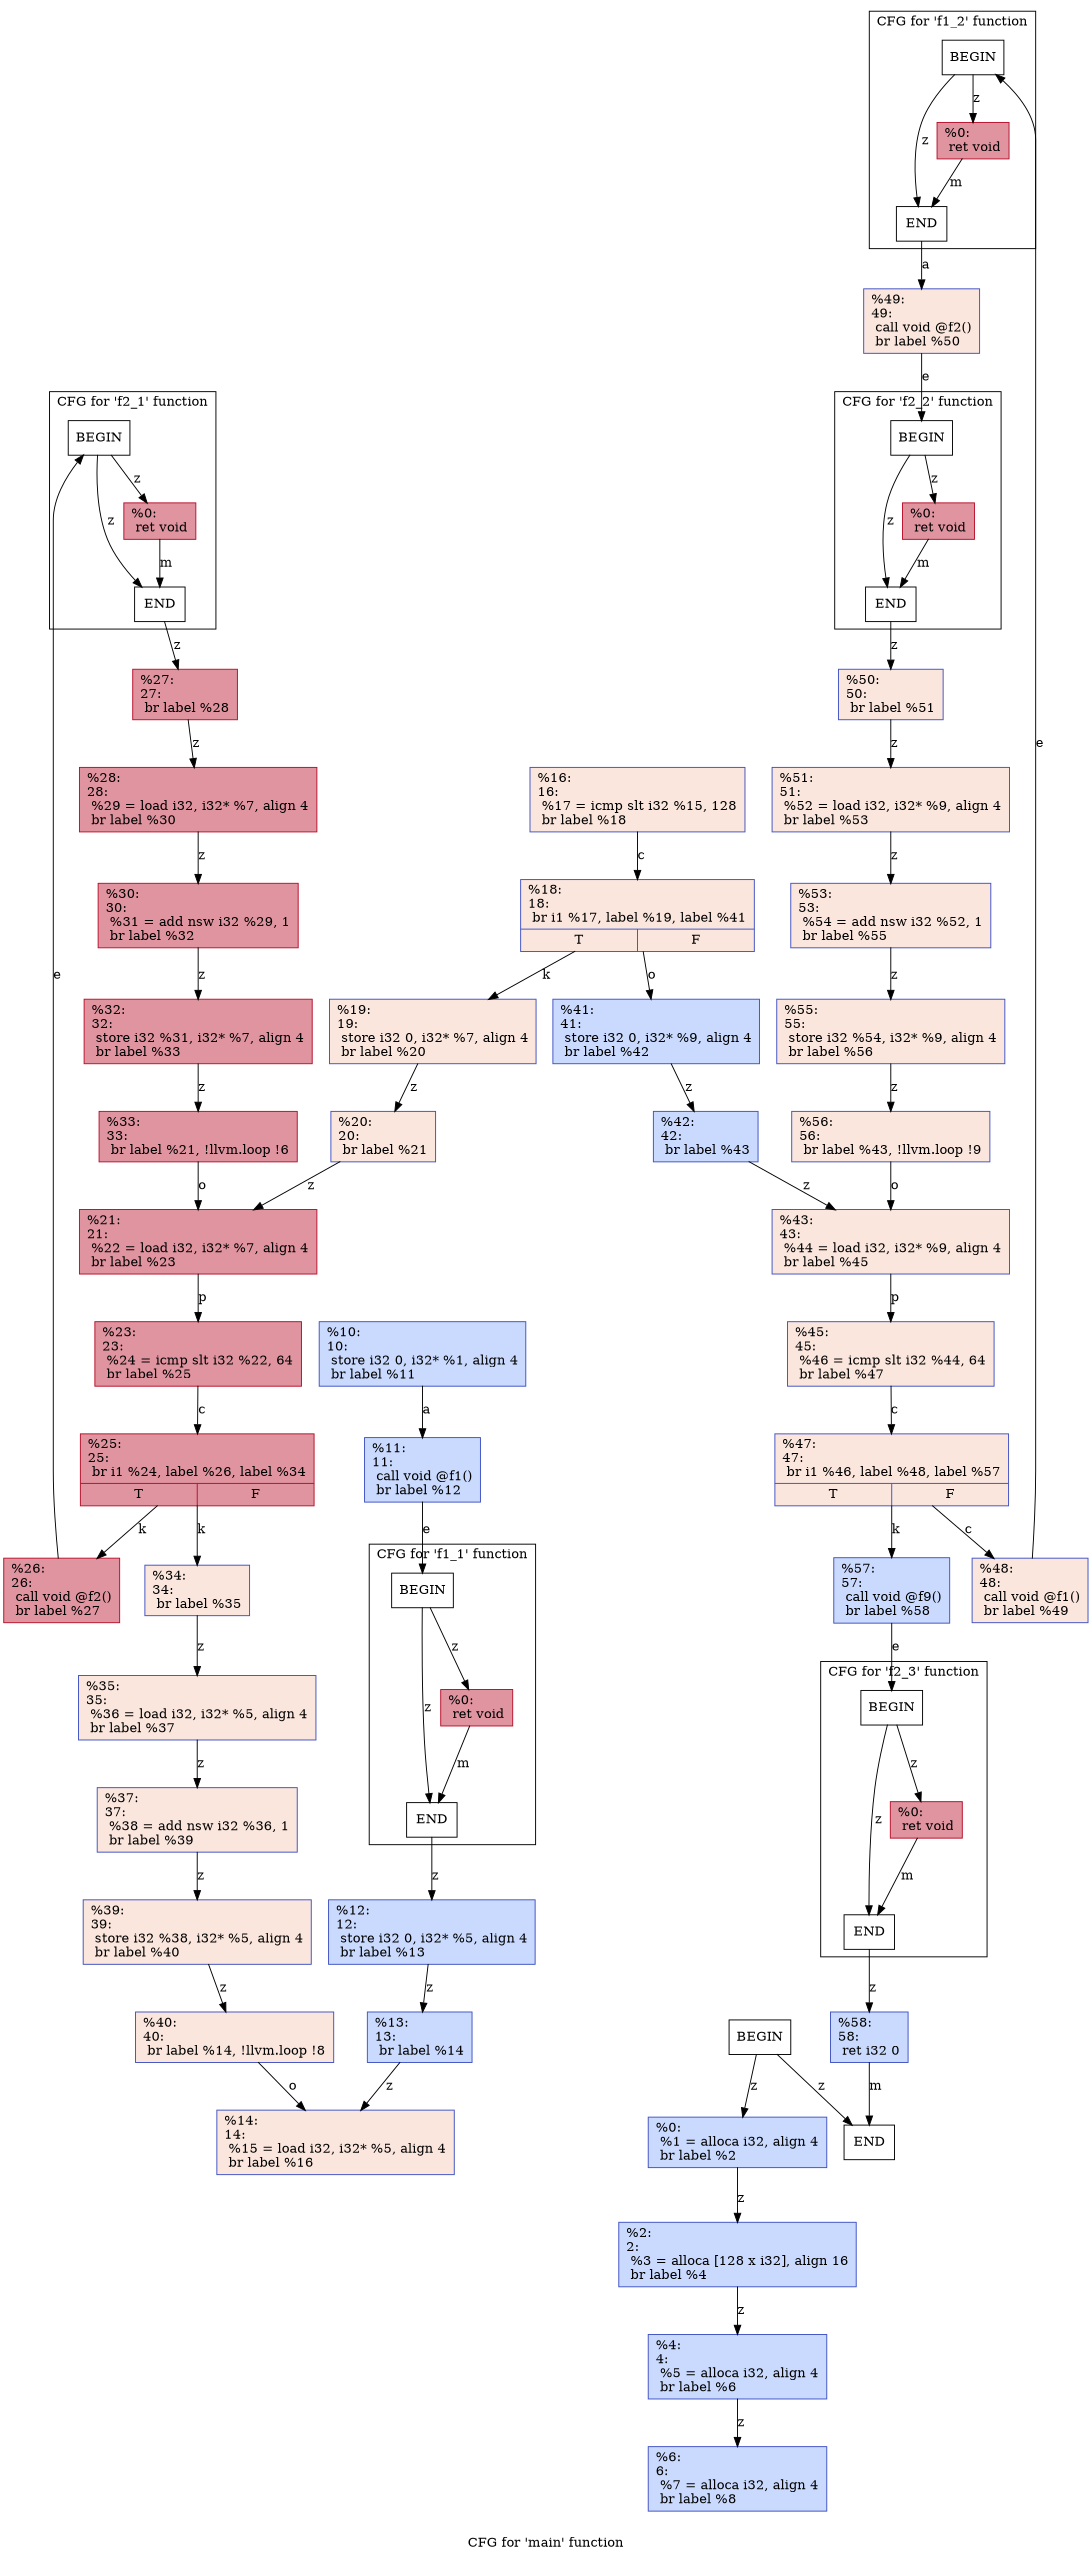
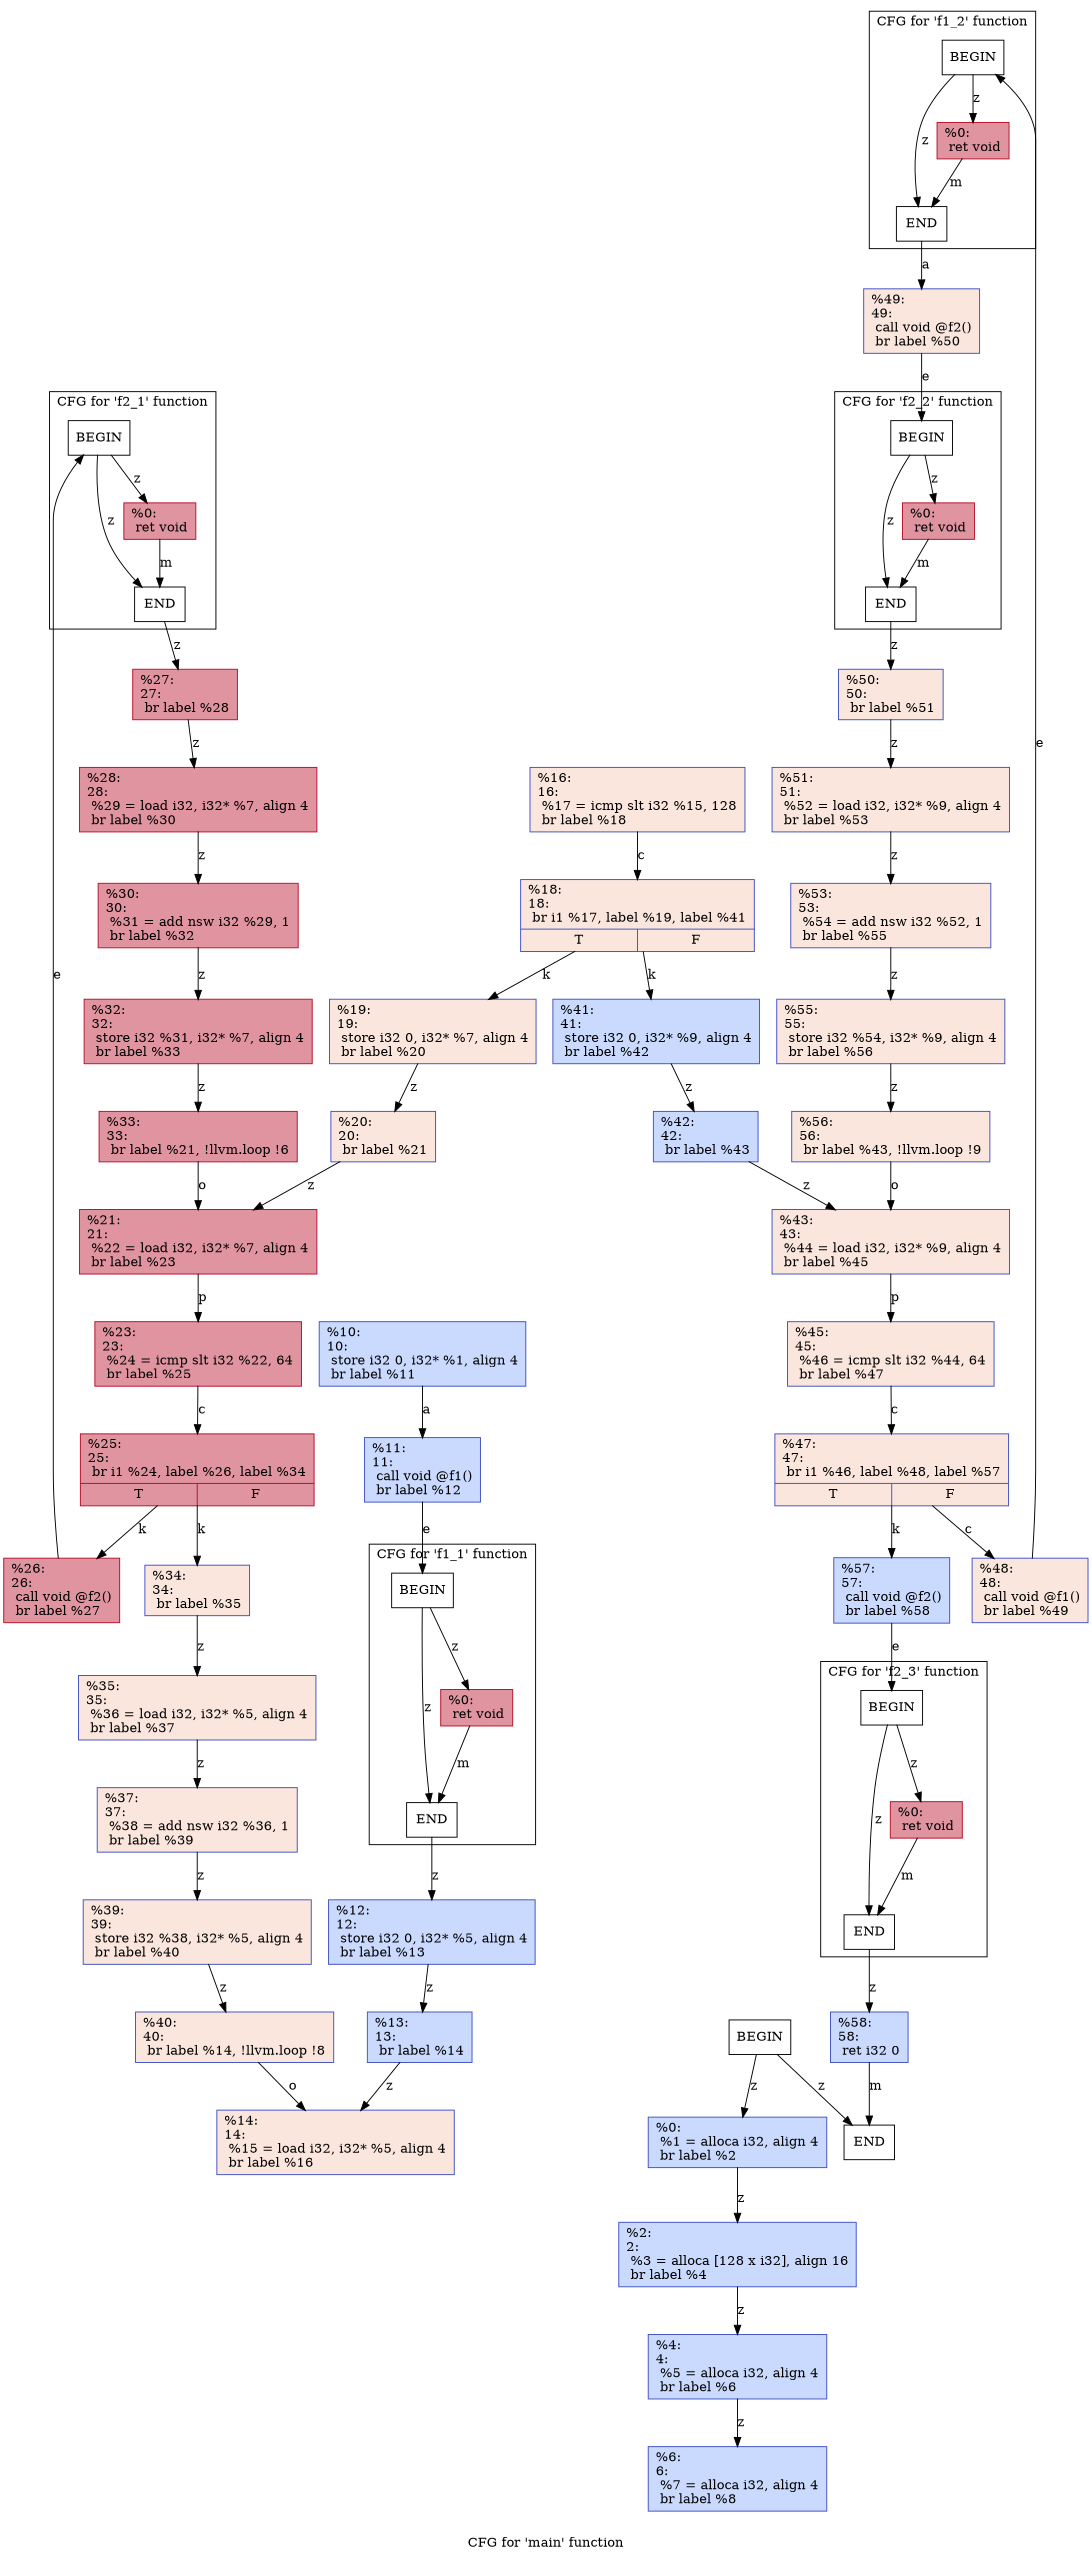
(652, 975) -> (652, 975)
(892, 1597) -> (892, 1597)
